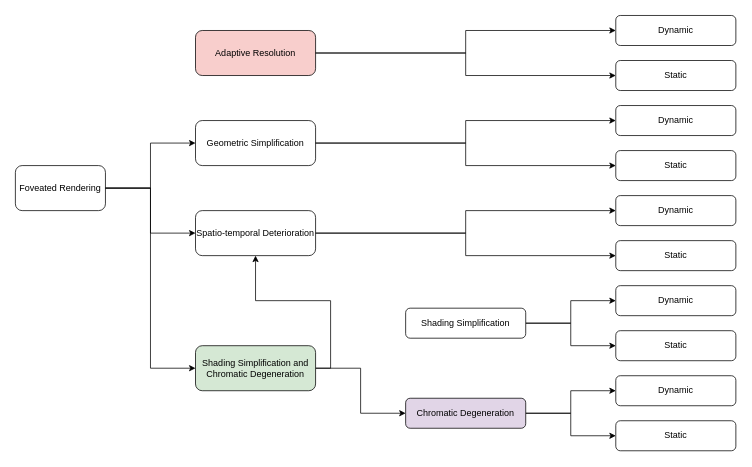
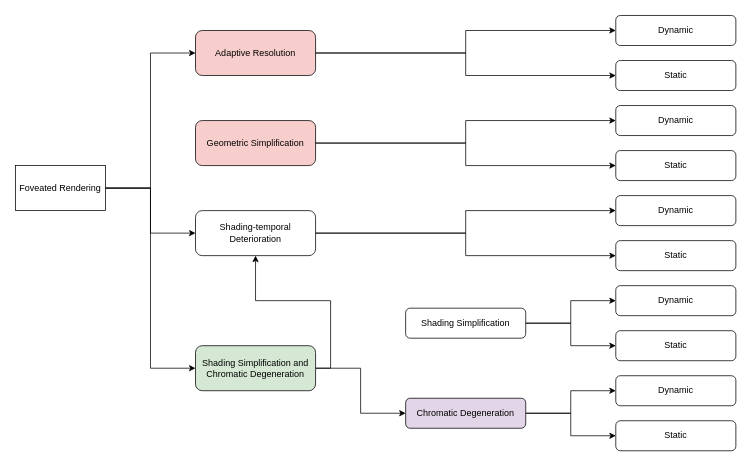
(189, 143) -> (150, 98)
(255, 143) -> (255, 143)
(60, 188) -> (60, 188)
(255, 233) -> (255, 233)
